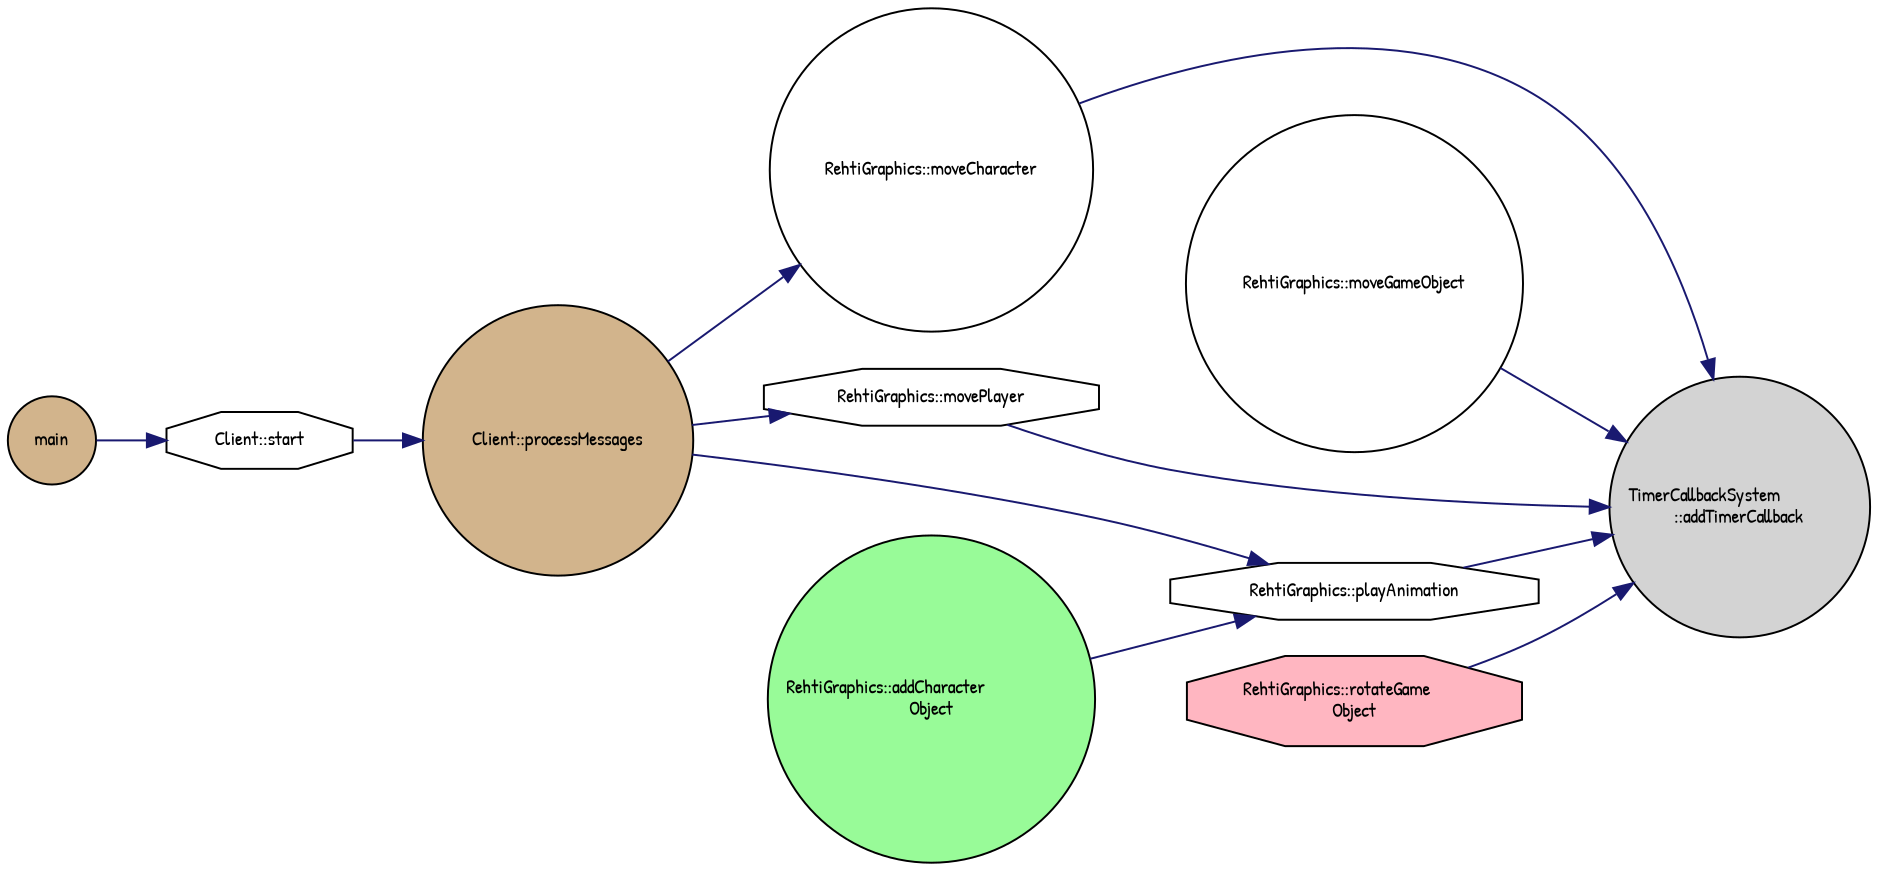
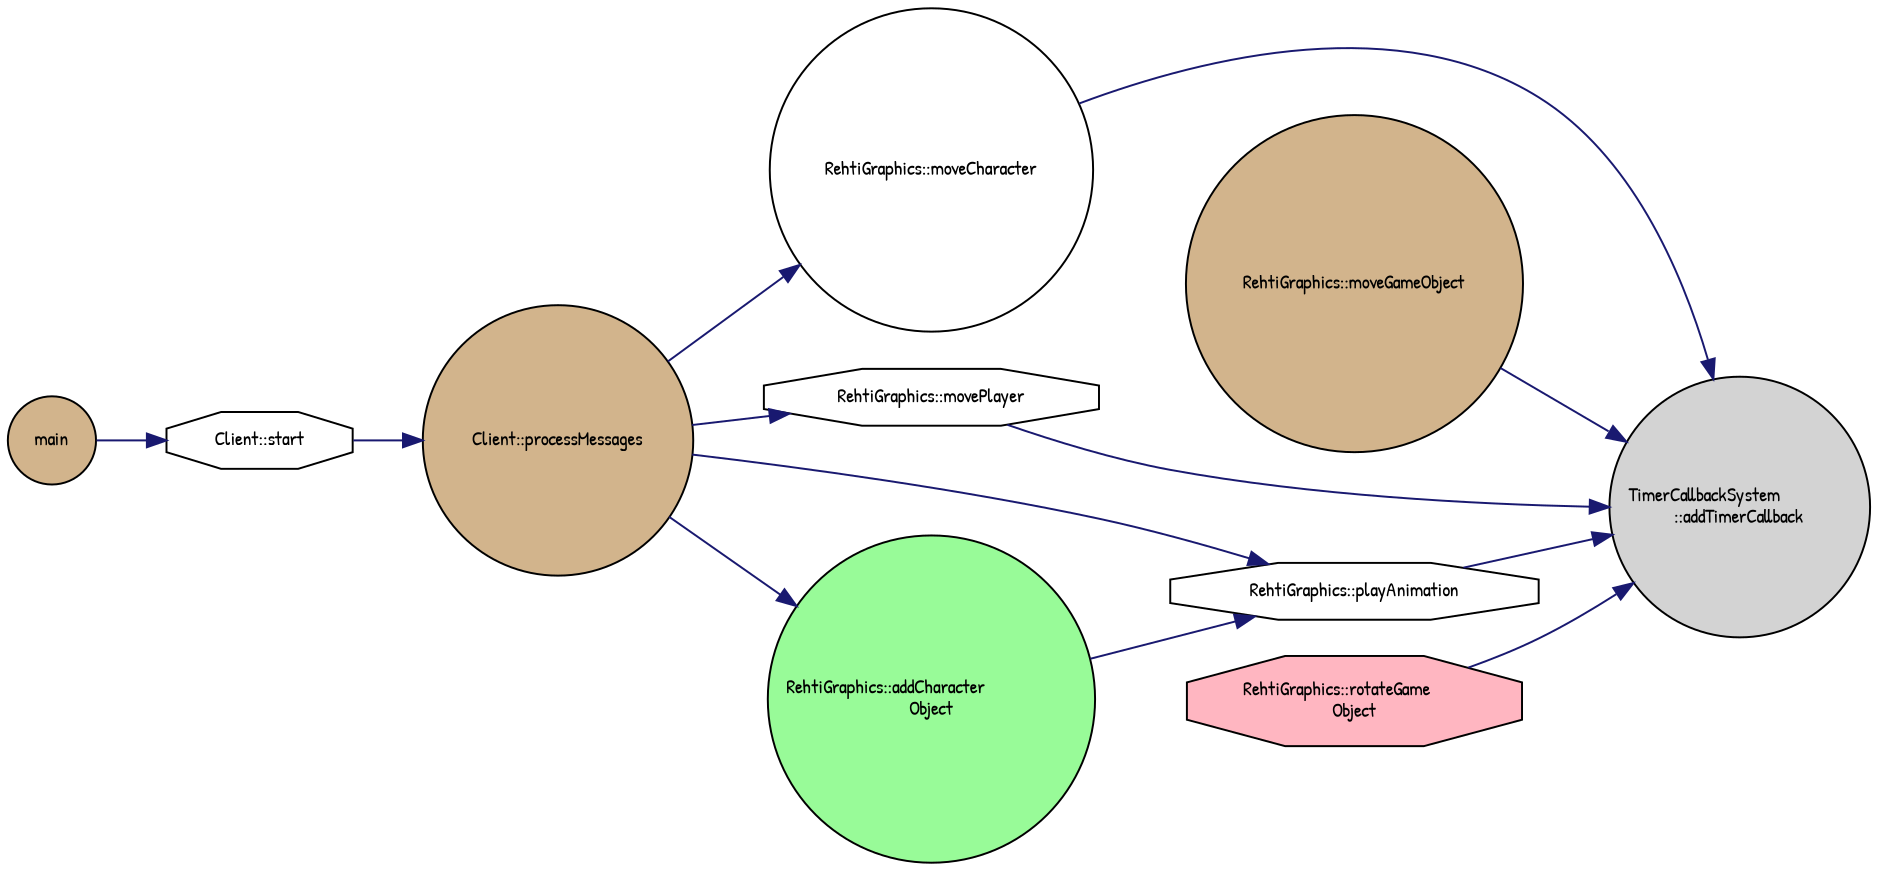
(1354, 284) -> (1354, 284)
none -> (725, 556)
